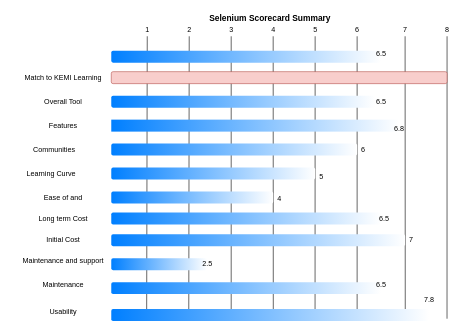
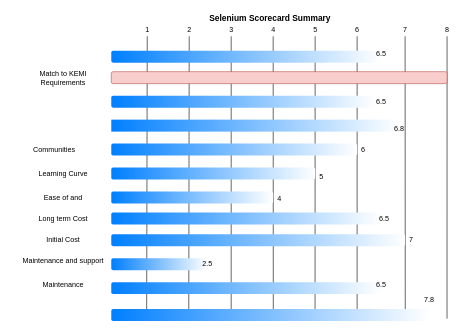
(63, 78) -> (63, 78)
(63, 102) -> none
(63, 126) -> none
(51, 174) -> (63, 174)
(63, 312) -> none
